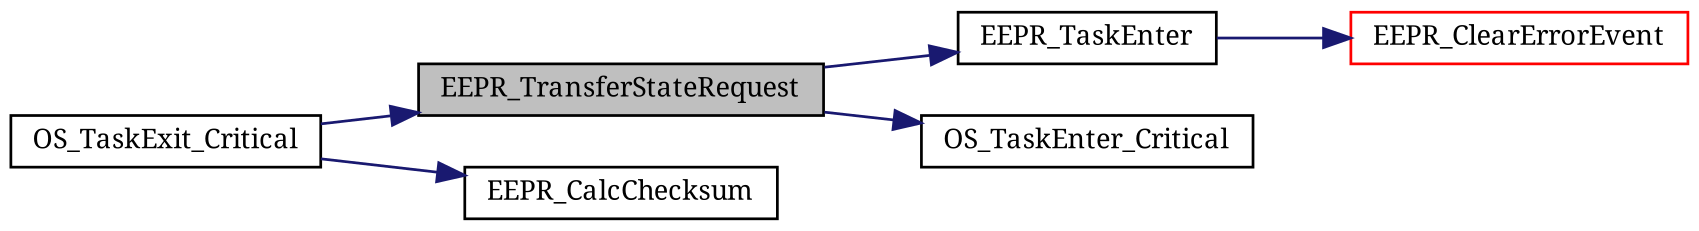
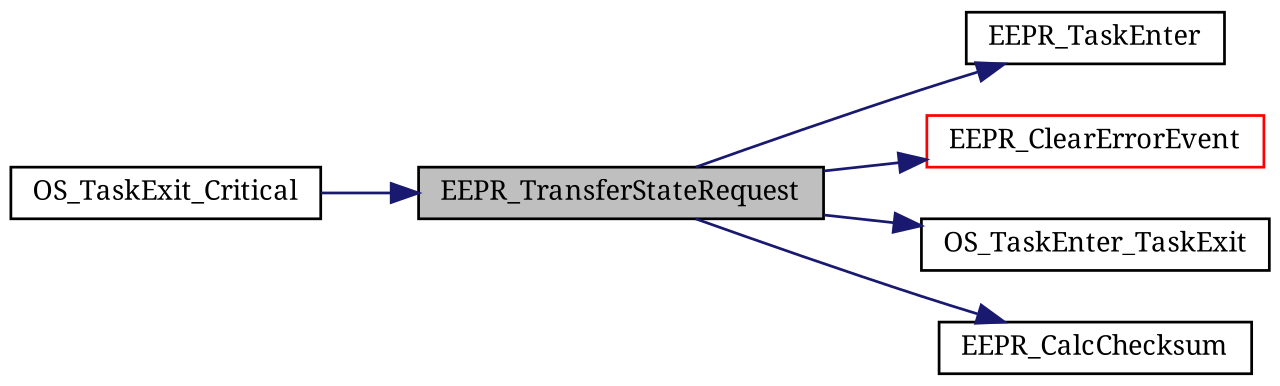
(1270, 38) -> (861, 167)
(1087, 141) -> (1095, 245)
(379, 165) -> (836, 268)
